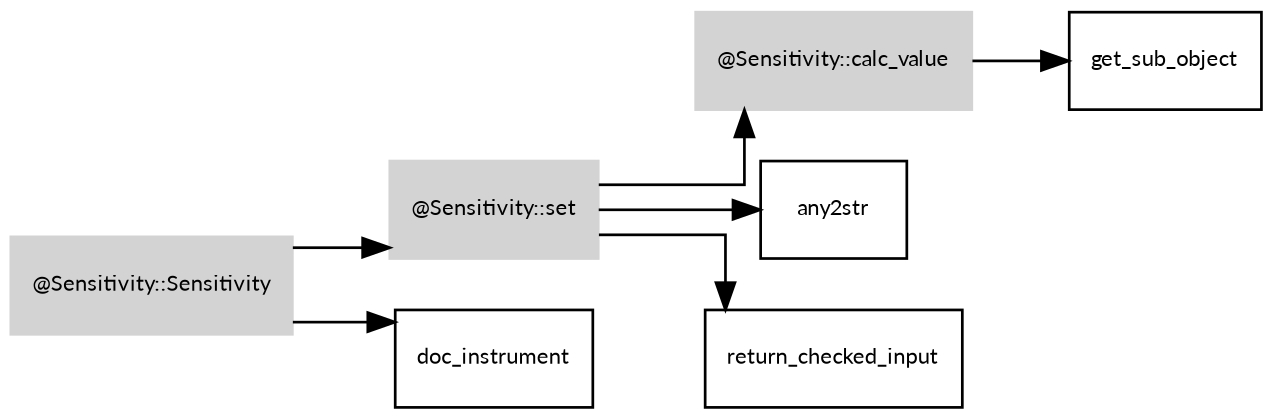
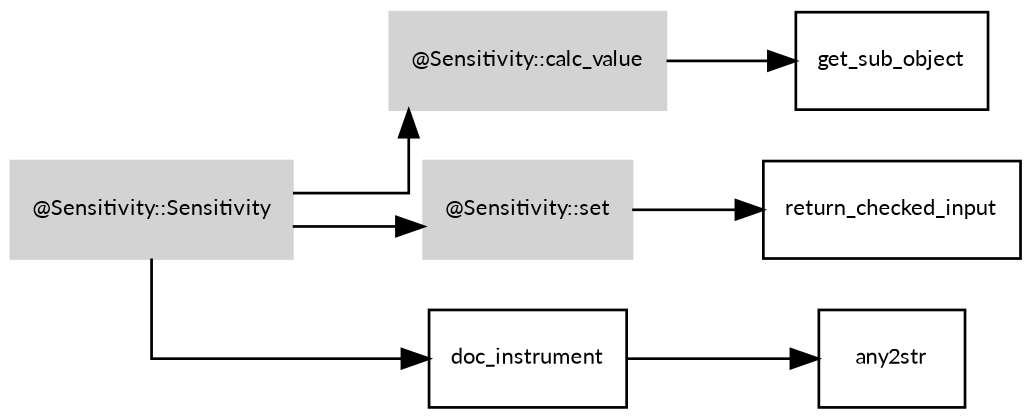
(695, 185) -> (379, 193)
(666, 210) -> (709, 359)
